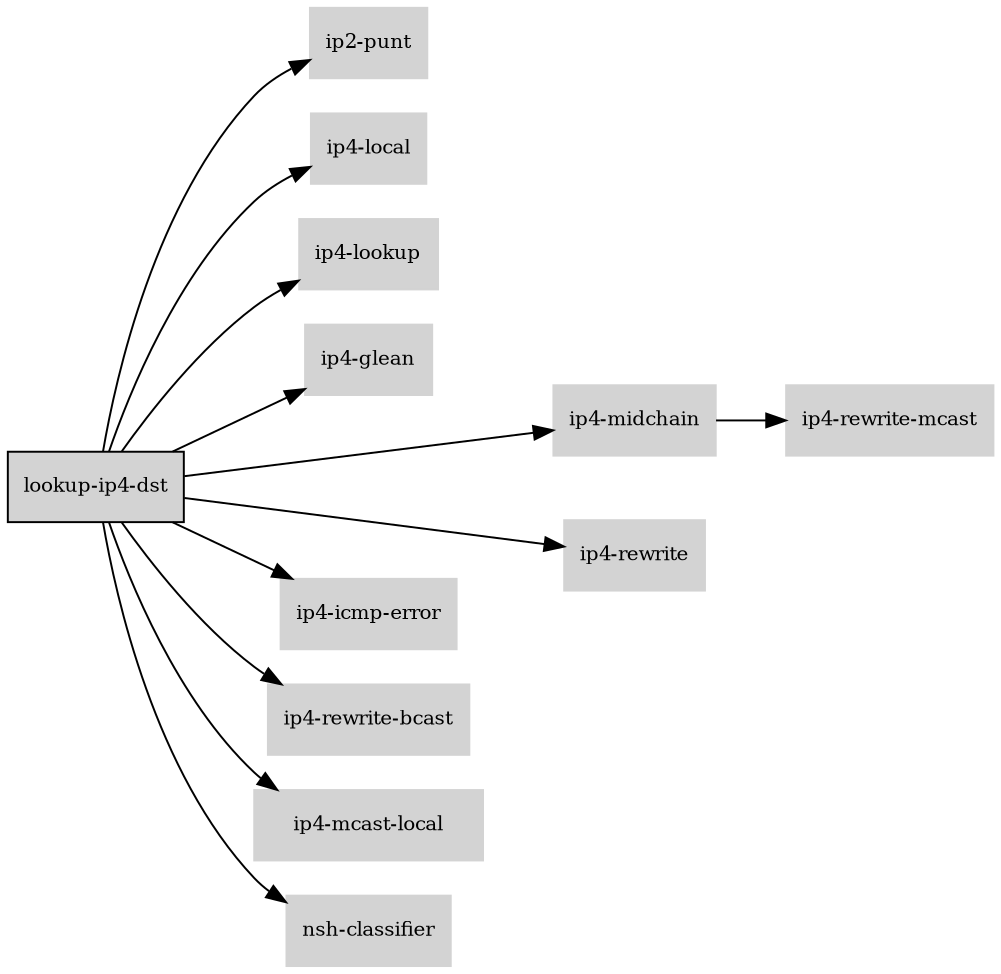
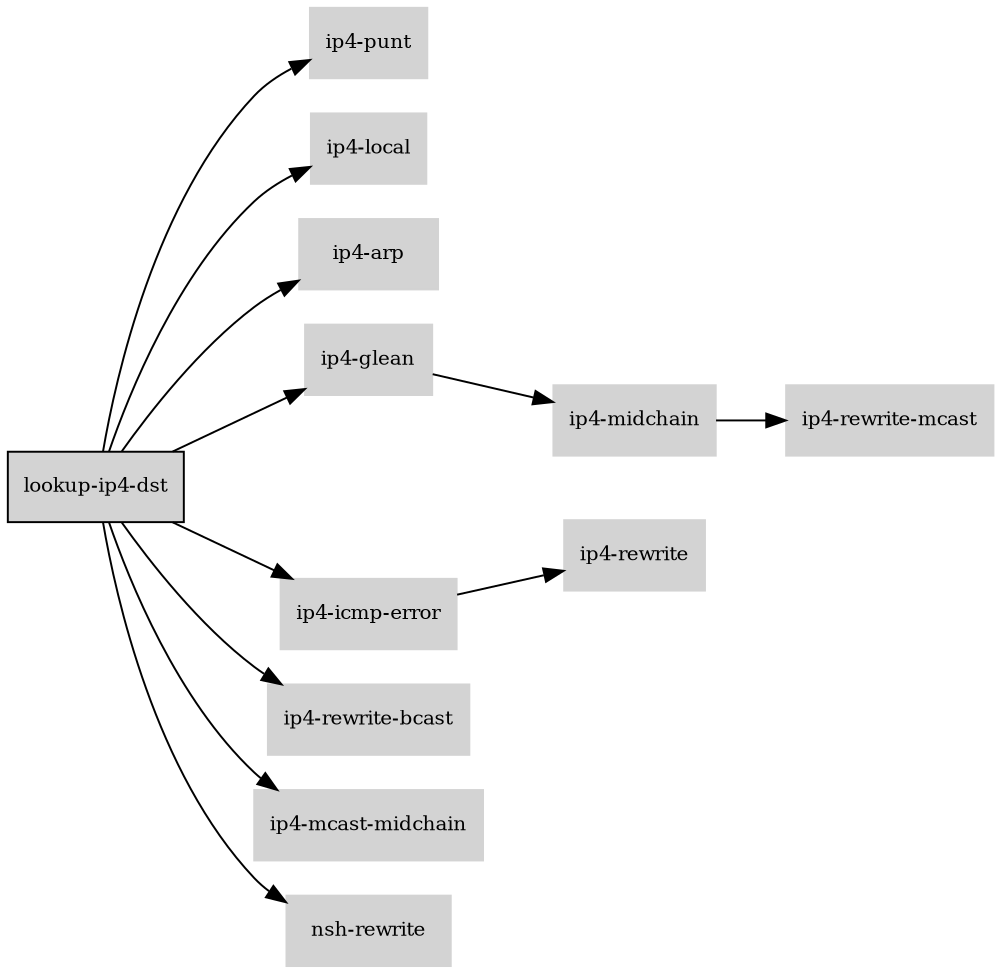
(369, 43) -> (369, 43)
(369, 254) -> (369, 254)
(359, 454) -> (483, 386)
(364, 521) -> (500, 585)
(369, 825) -> (369, 825)
(369, 931) -> (369, 931)
